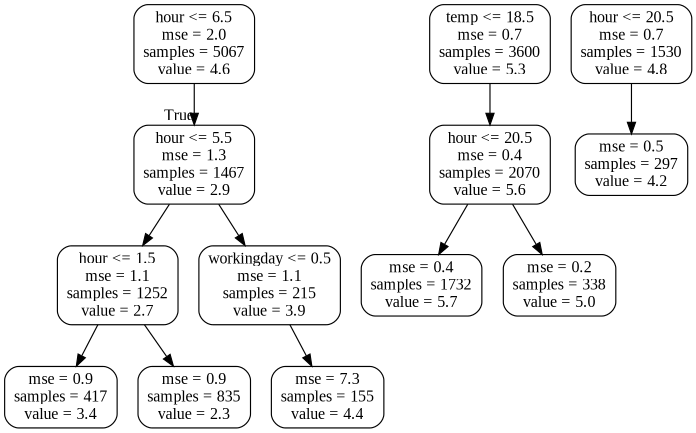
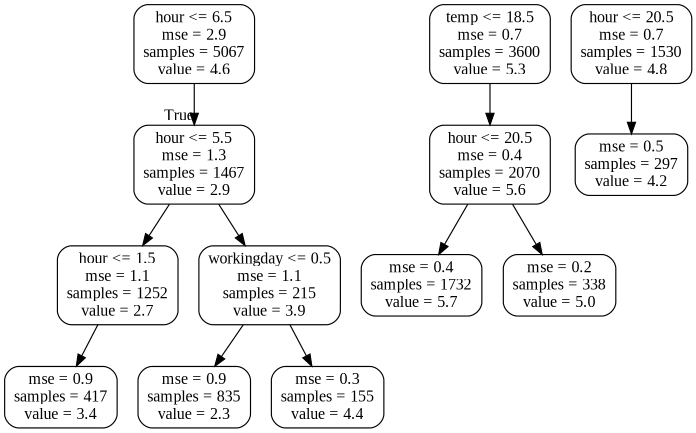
(194, 44) -> (194, 44)
(156, 341) -> (232, 341)
(328, 397) -> (328, 397)
